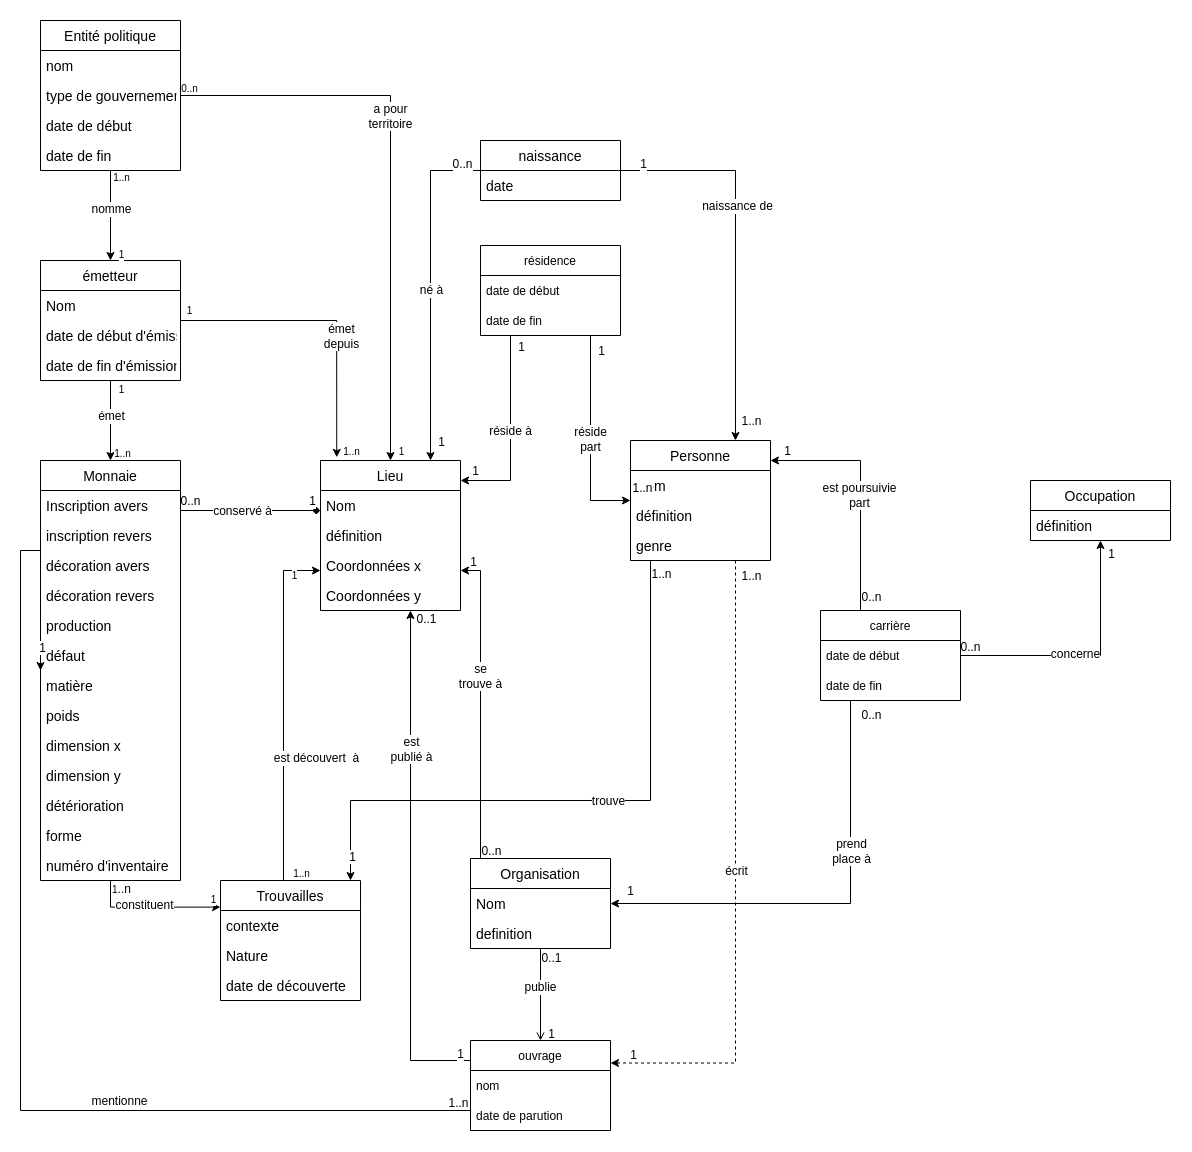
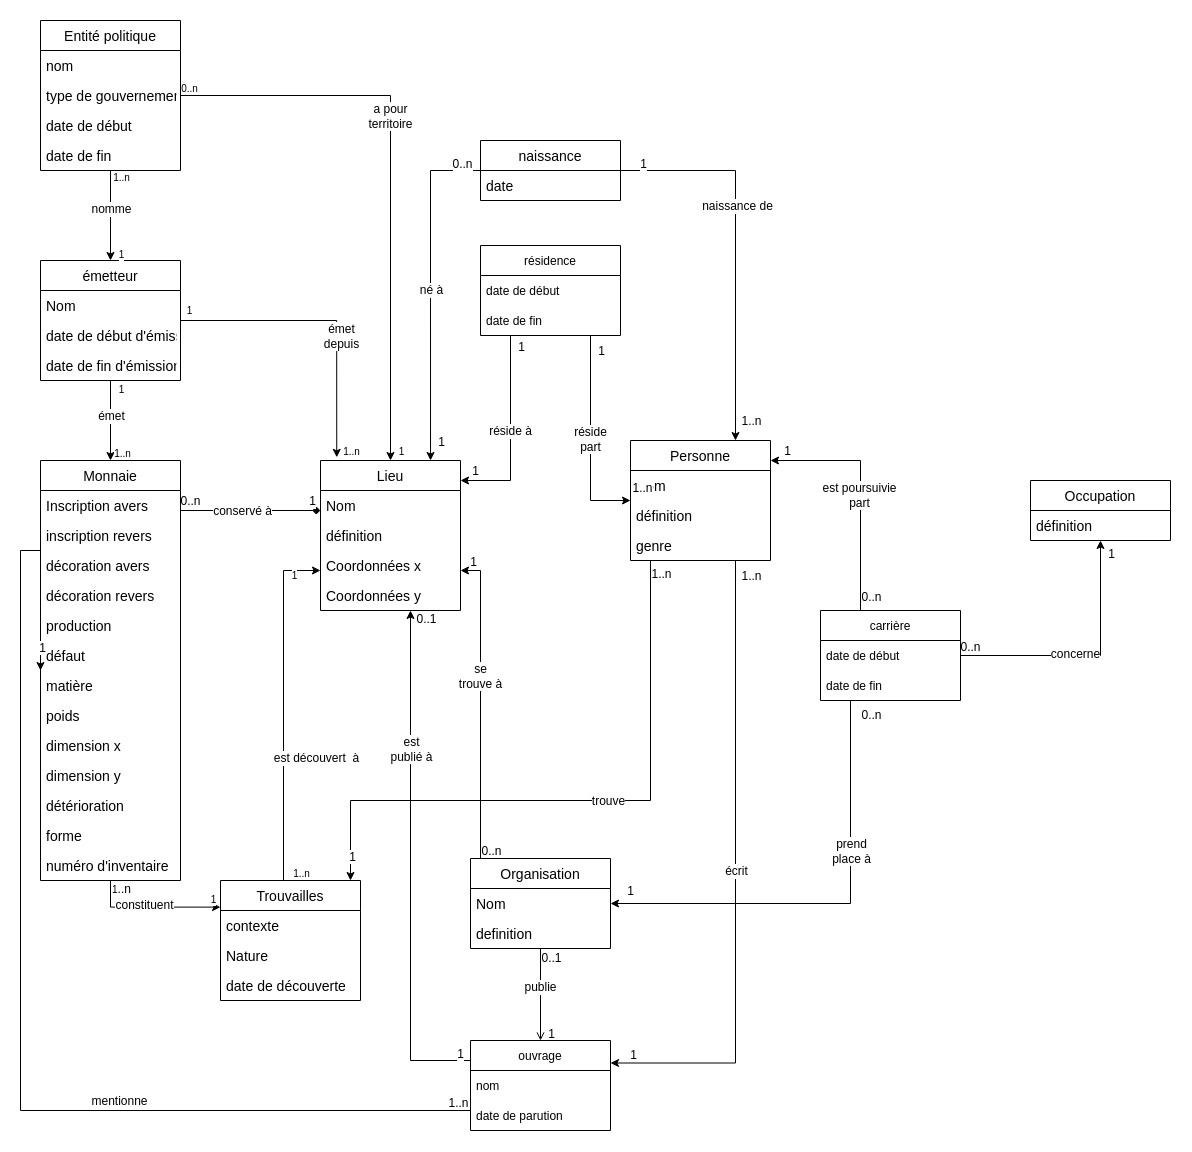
(736, 713) -> (736, 713)
